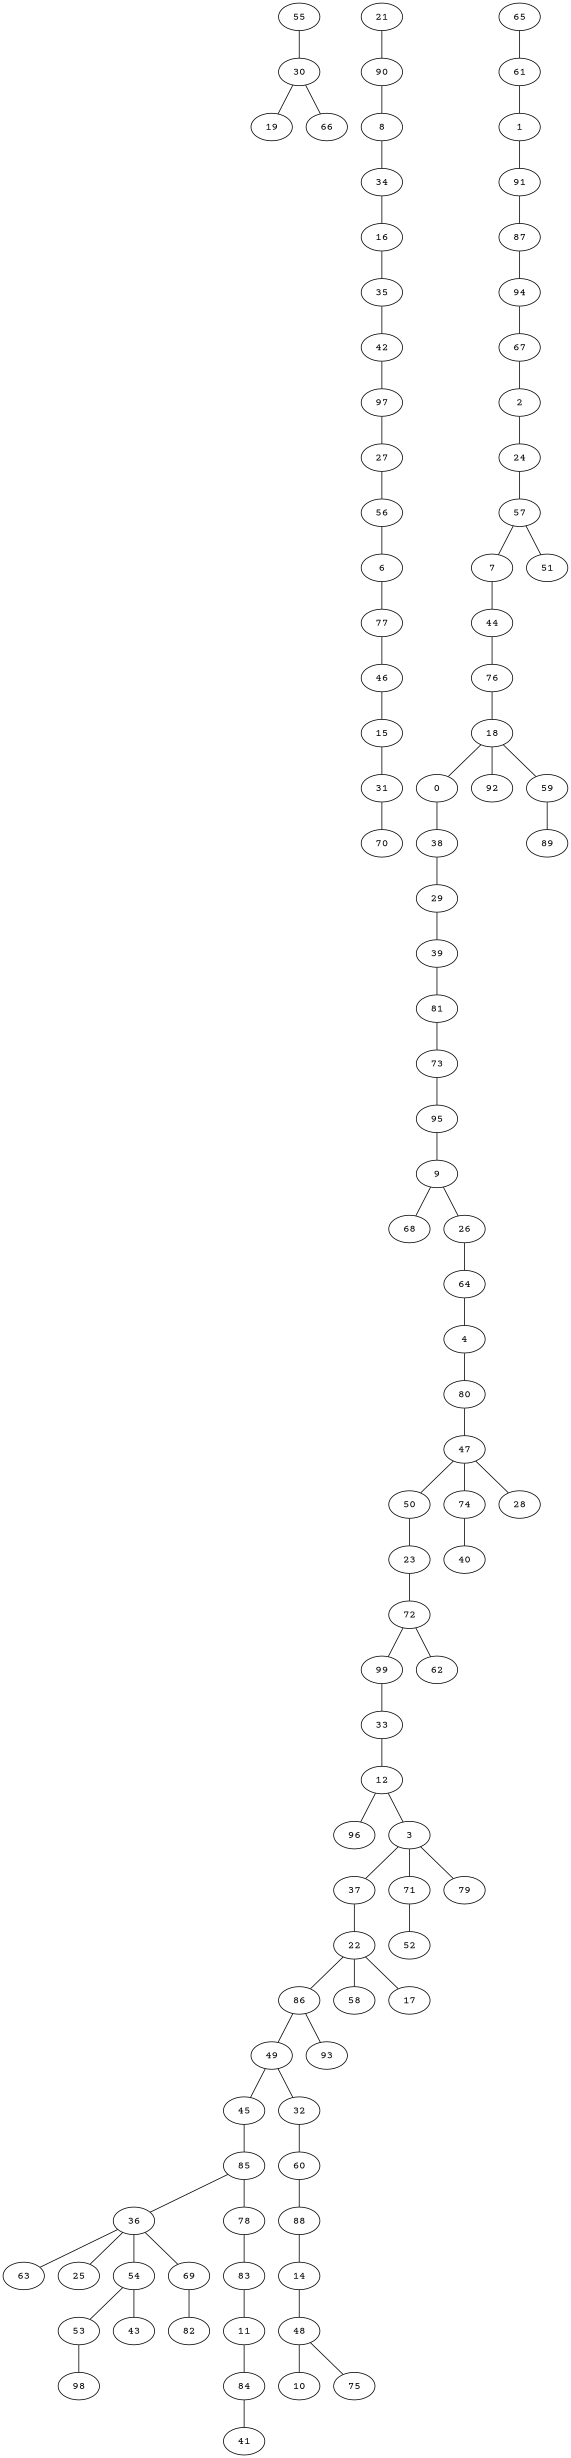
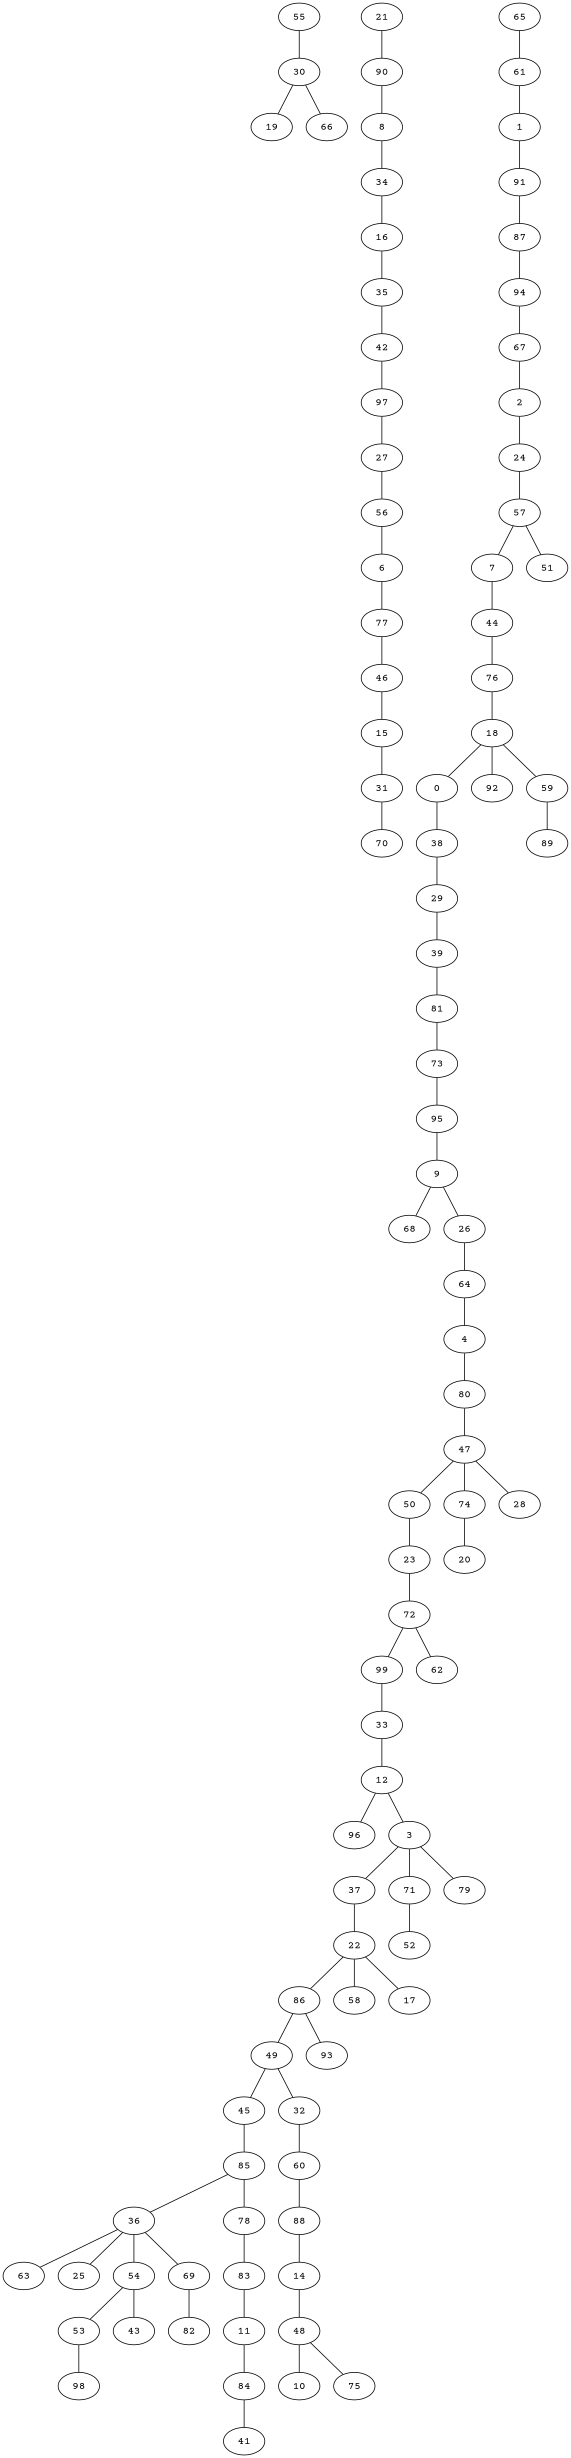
(465, 1560) -> (465, 1560)
